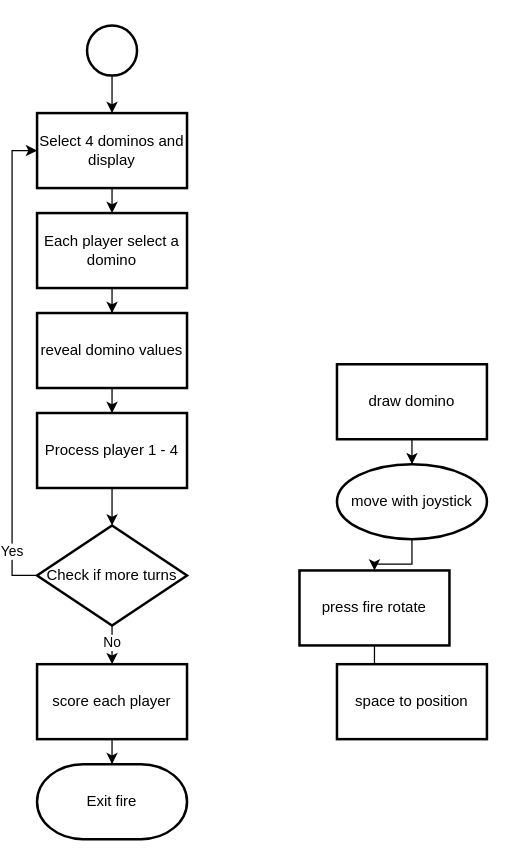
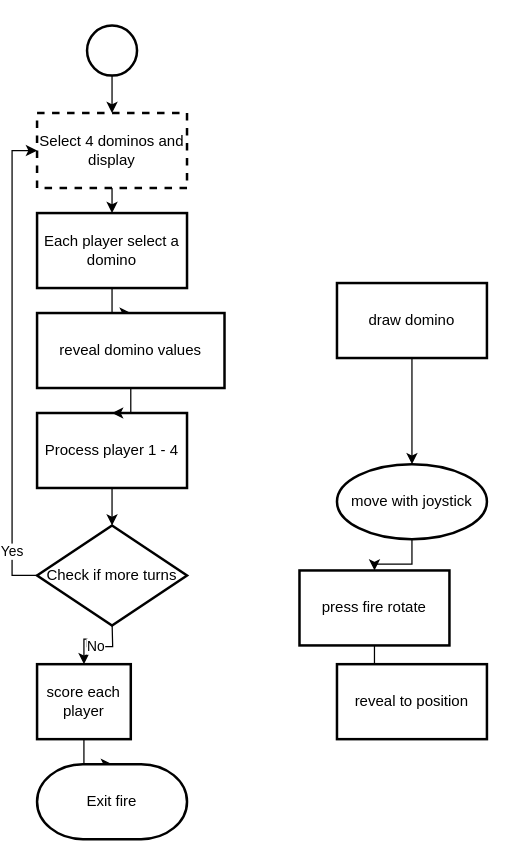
(112, 151) -> (112, 151)
(112, 351) -> (131, 351)
(412, 402) -> (412, 321)
(112, 702) -> (84, 702)
(412, 702) -> (412, 702)
